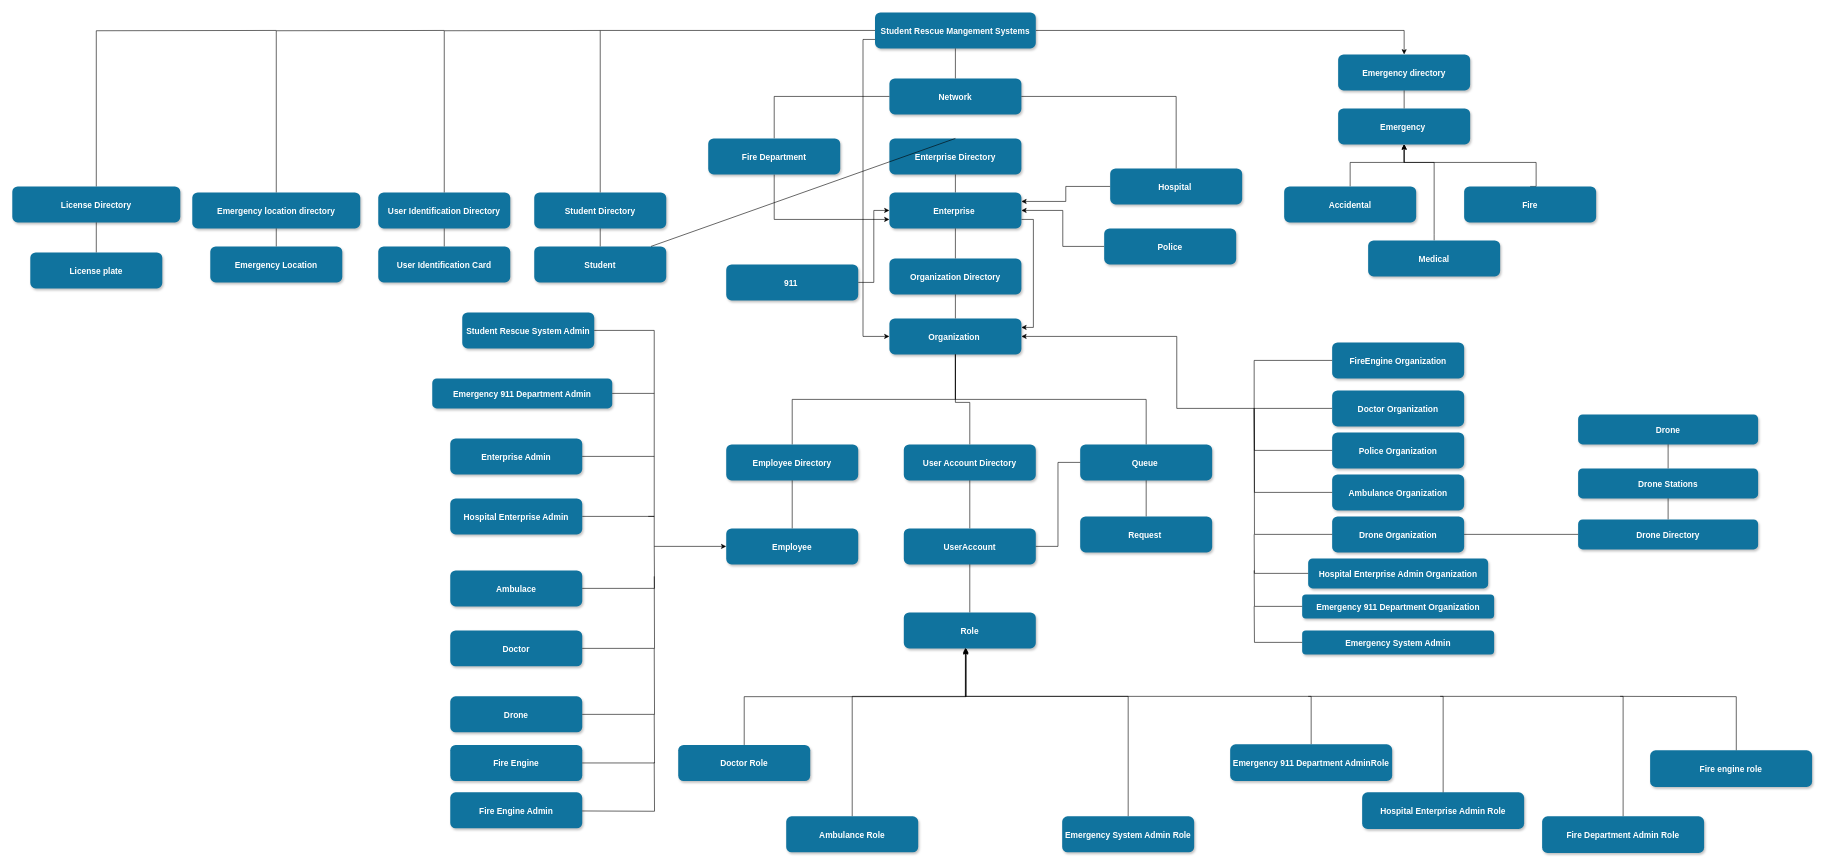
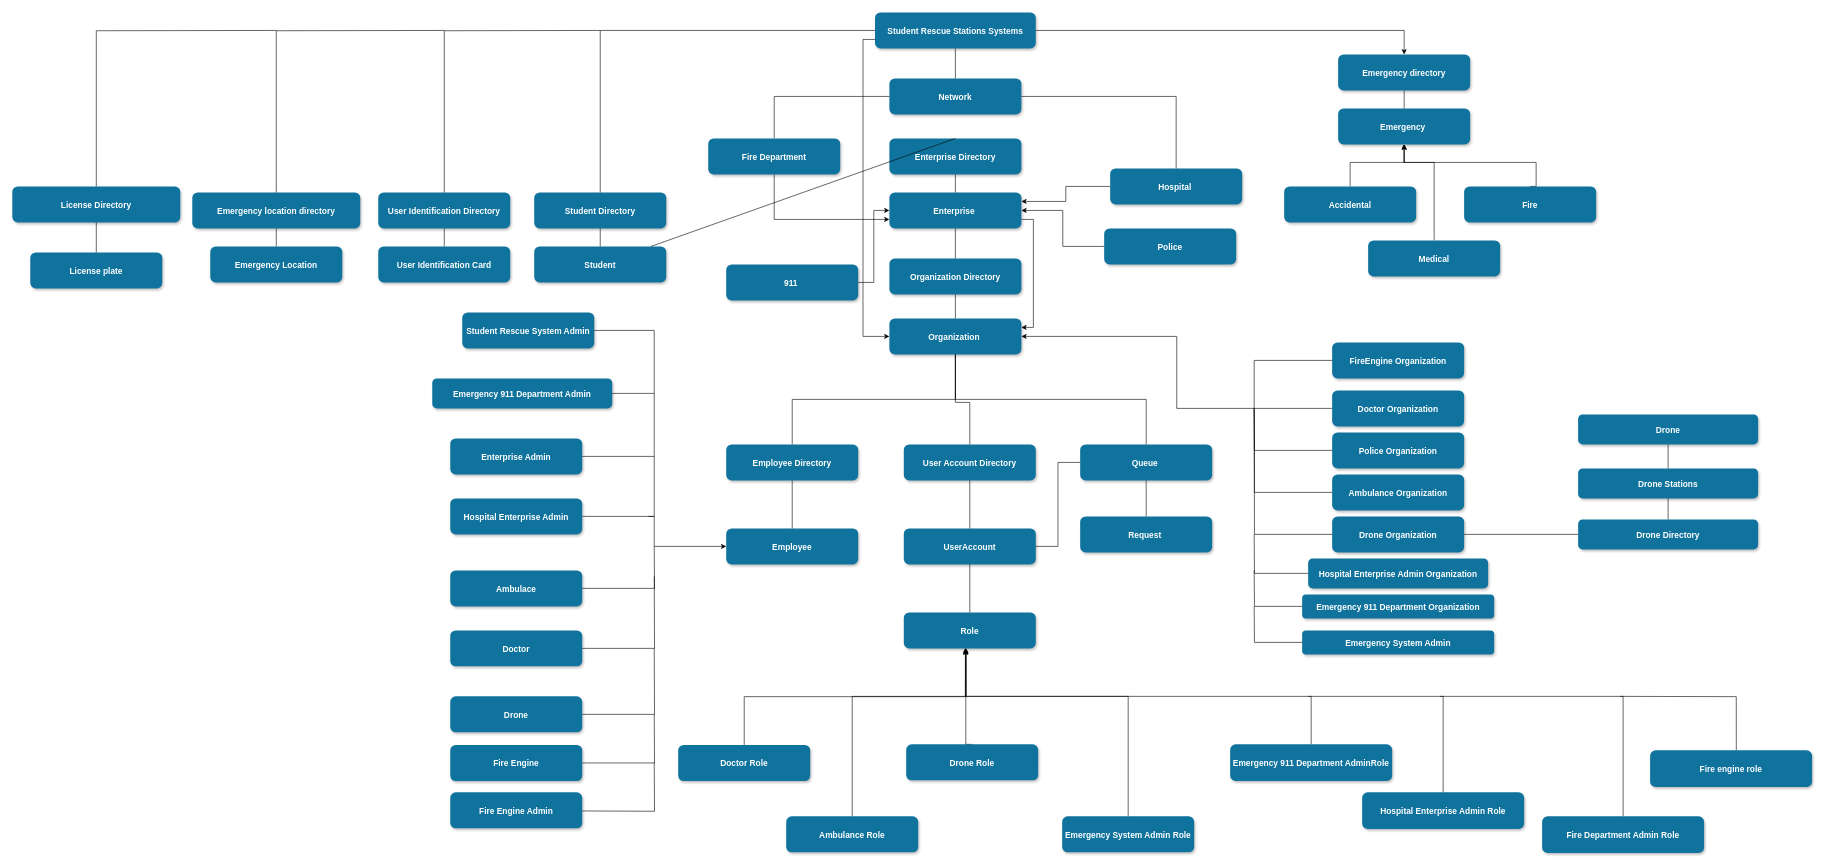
(955, 31) -> (955, 31)
none -> (968, 744)
none -> (972, 762)
